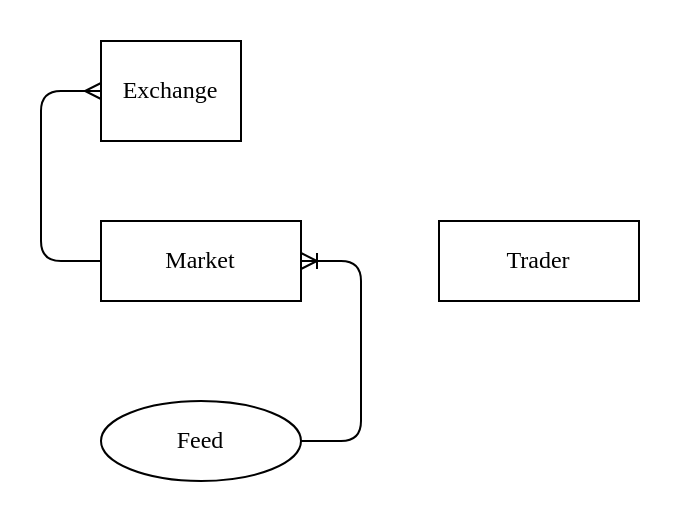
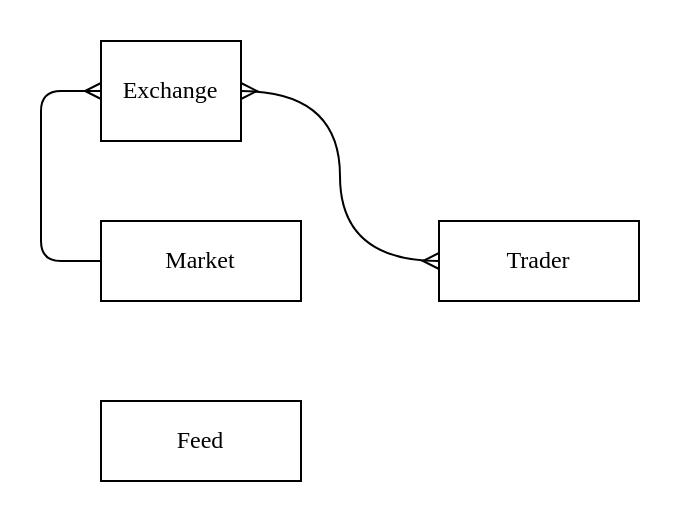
none -> (340, 176)
(361, 351) -> none
(201, 441) -> (201, 441)
